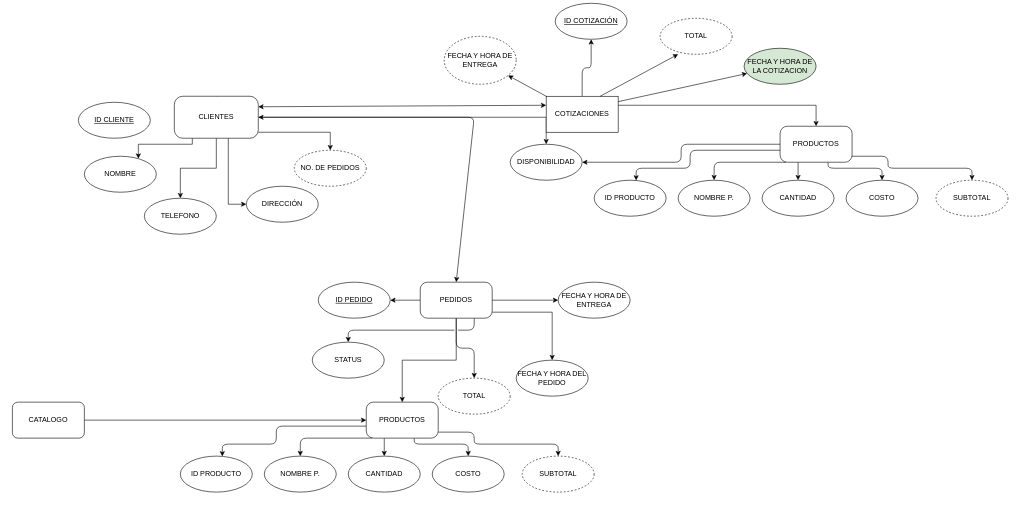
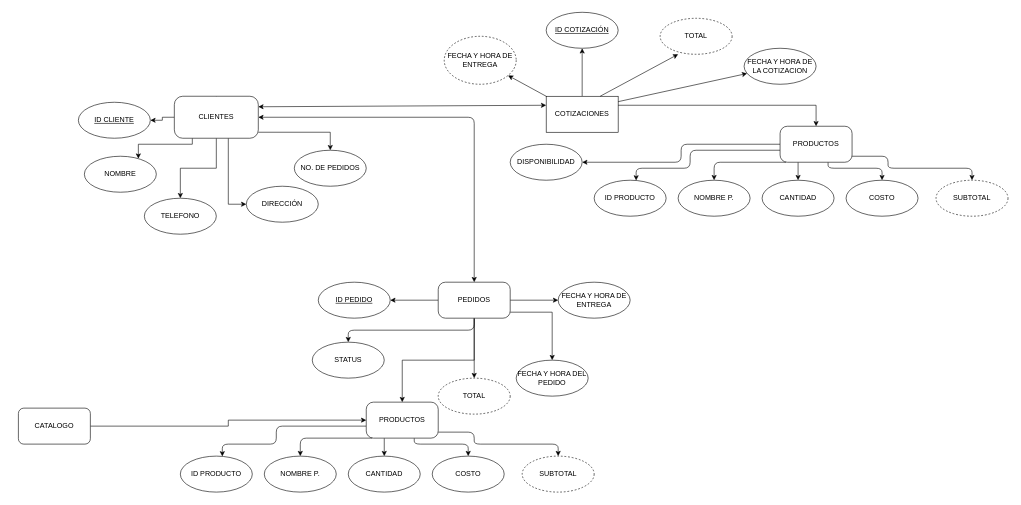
(591, 21) -> (582, 30)
(780, 66) -> (780, 66)
(546, 138) -> (161, 120)
(330, 168) -> (330, 168)
(456, 300) -> (474, 300)
(48, 420) -> (54, 426)
